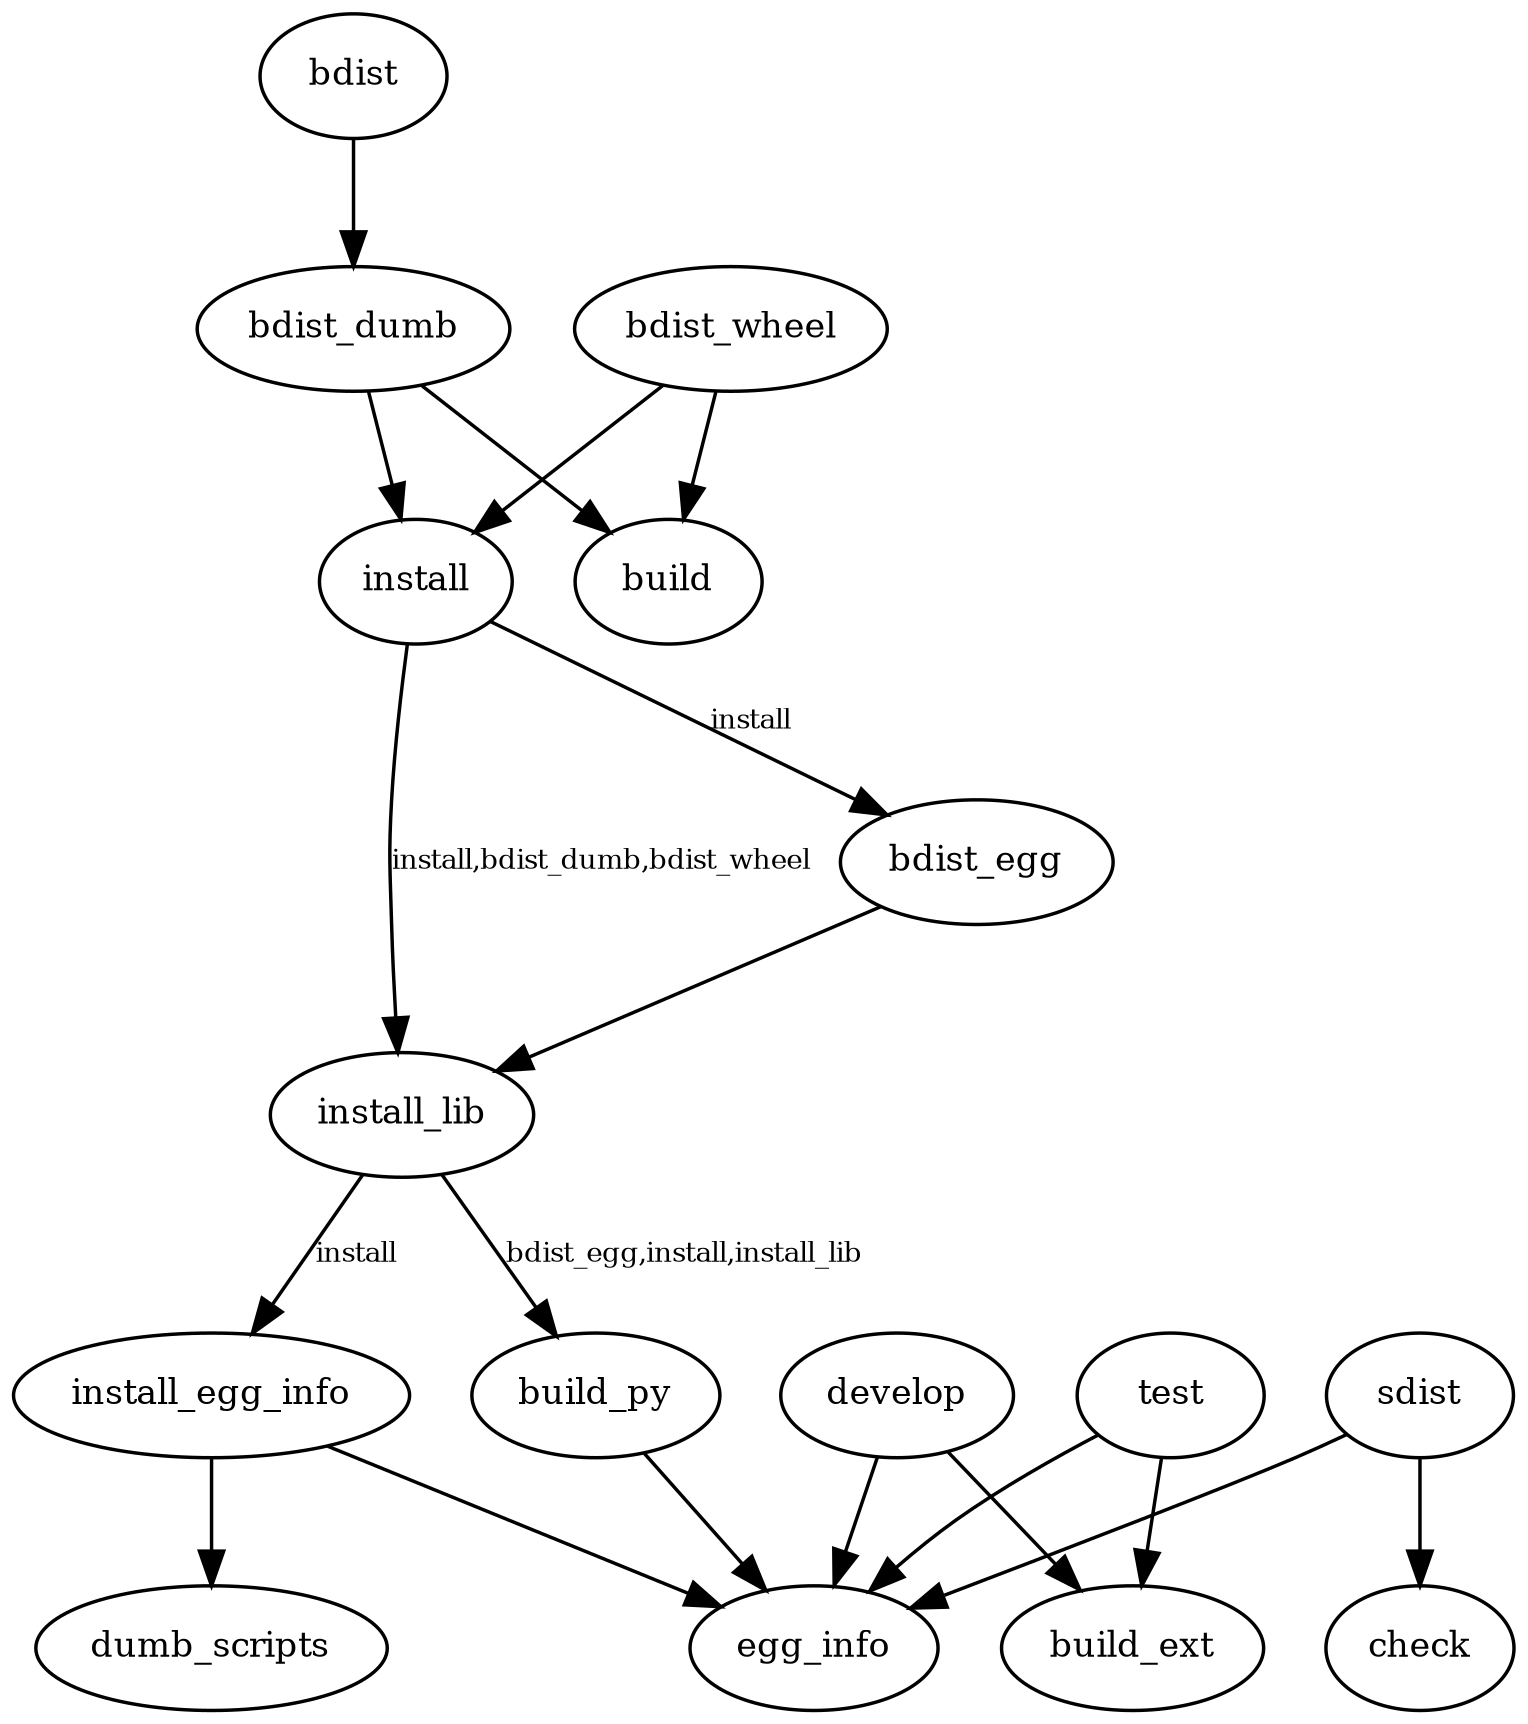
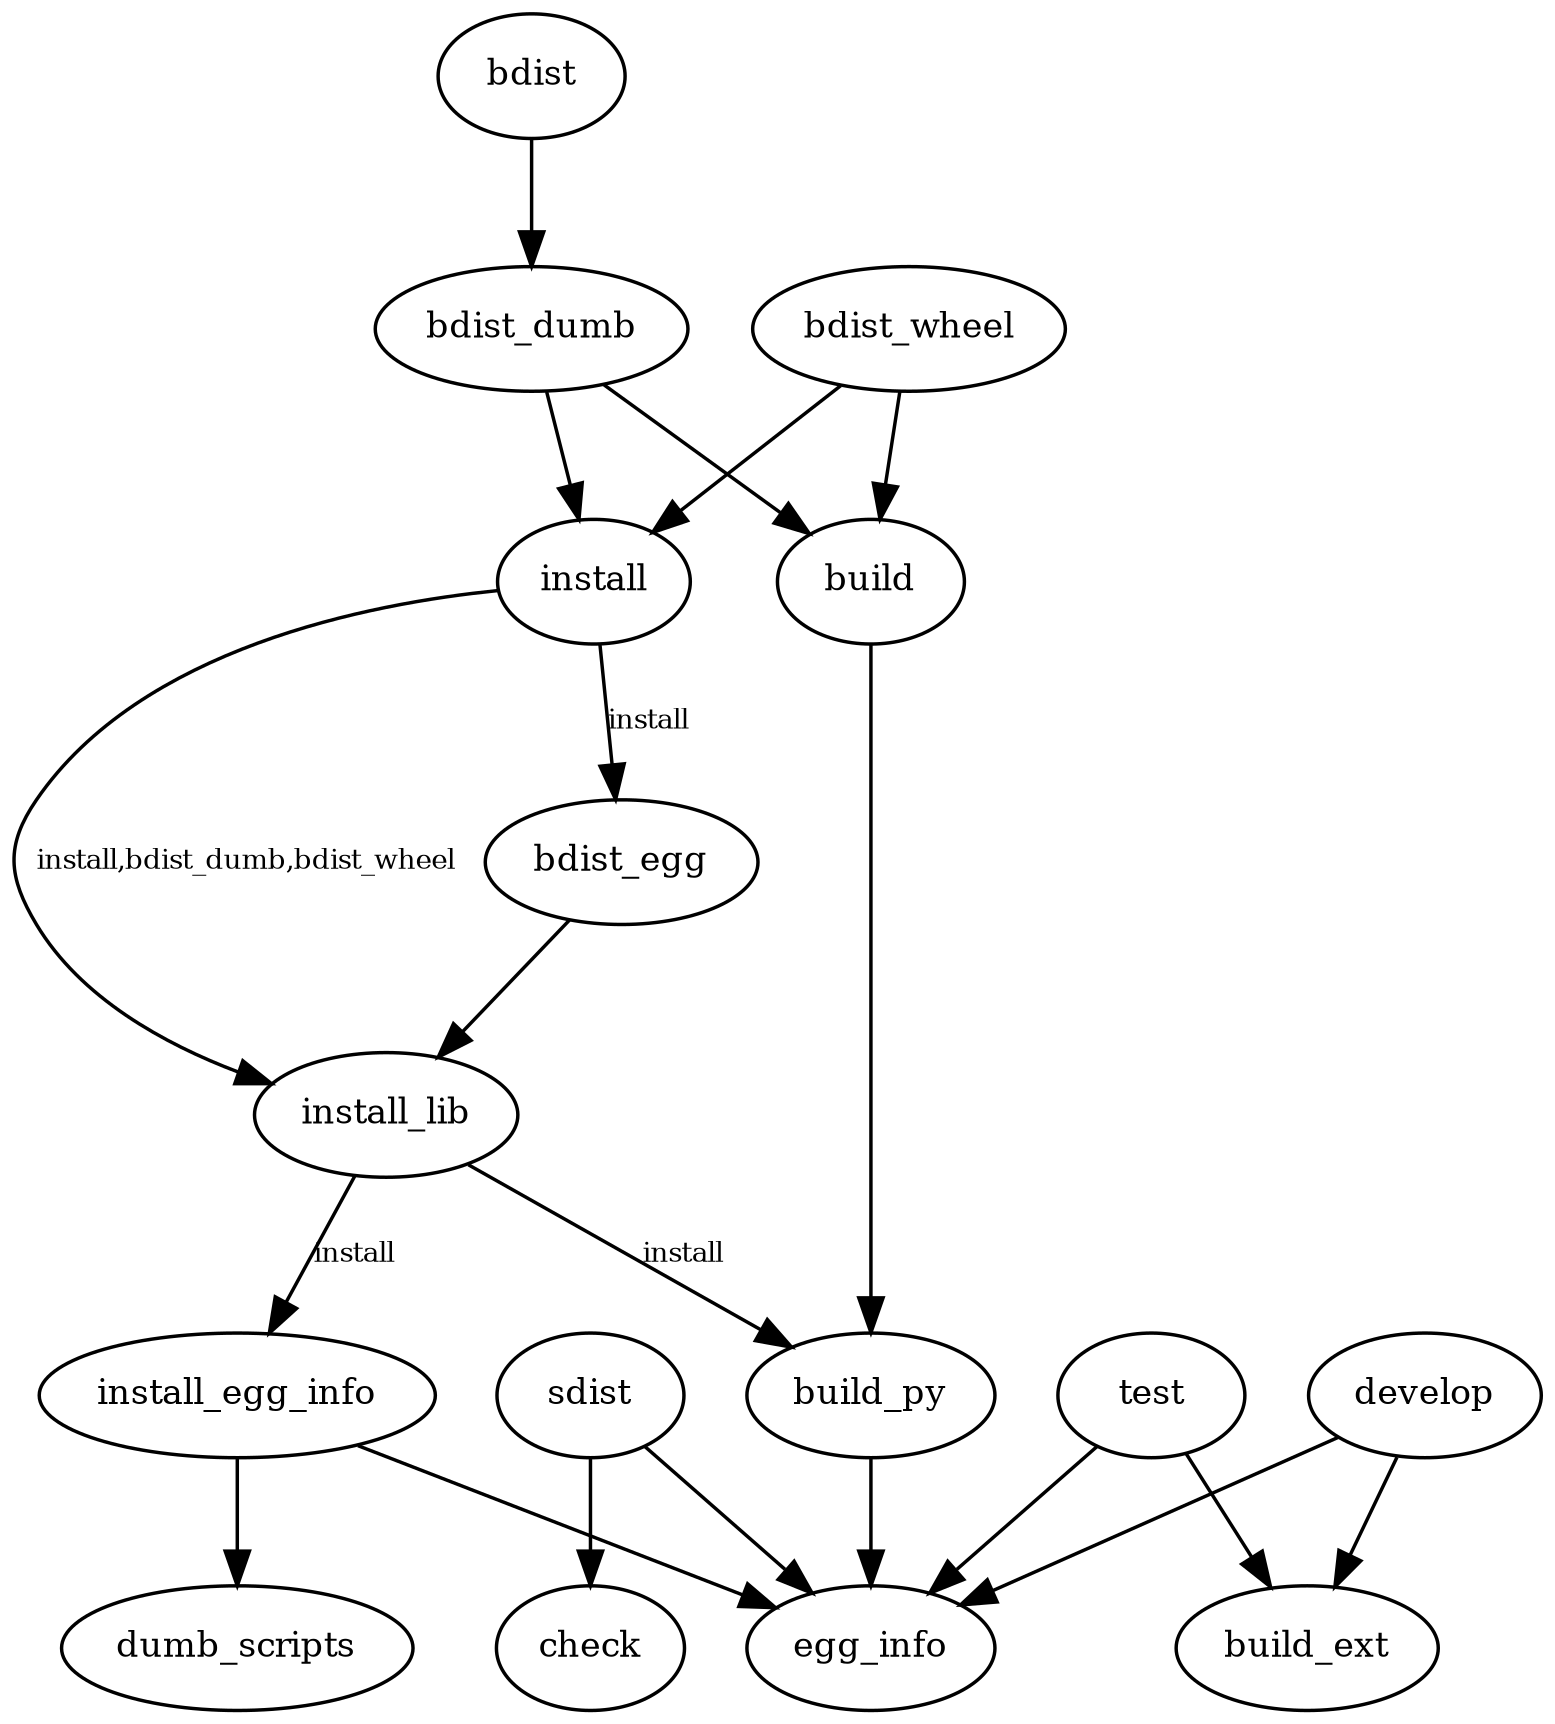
none -> (871, 971)
(684, 1255) -> (684, 1255)
